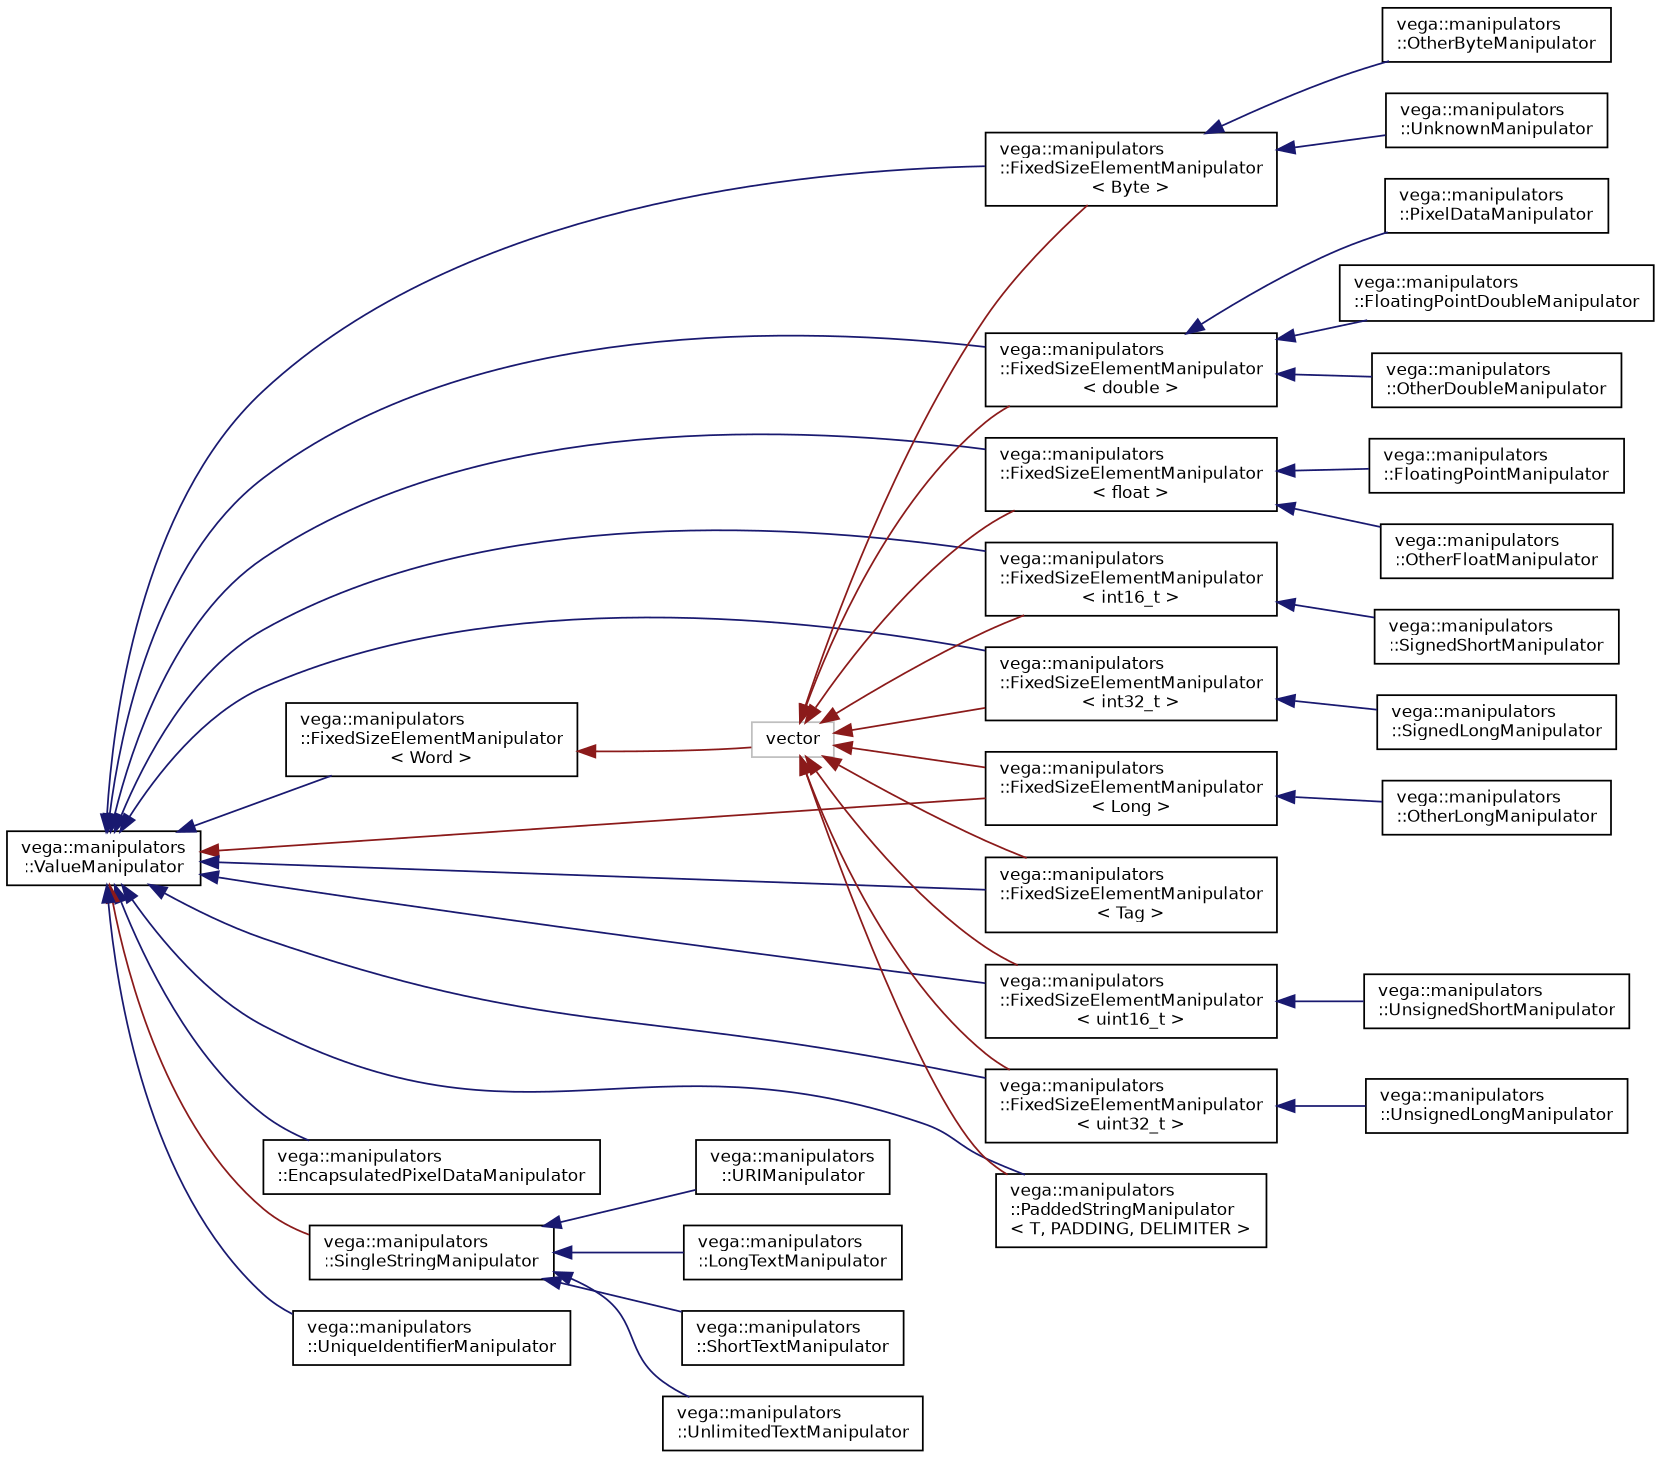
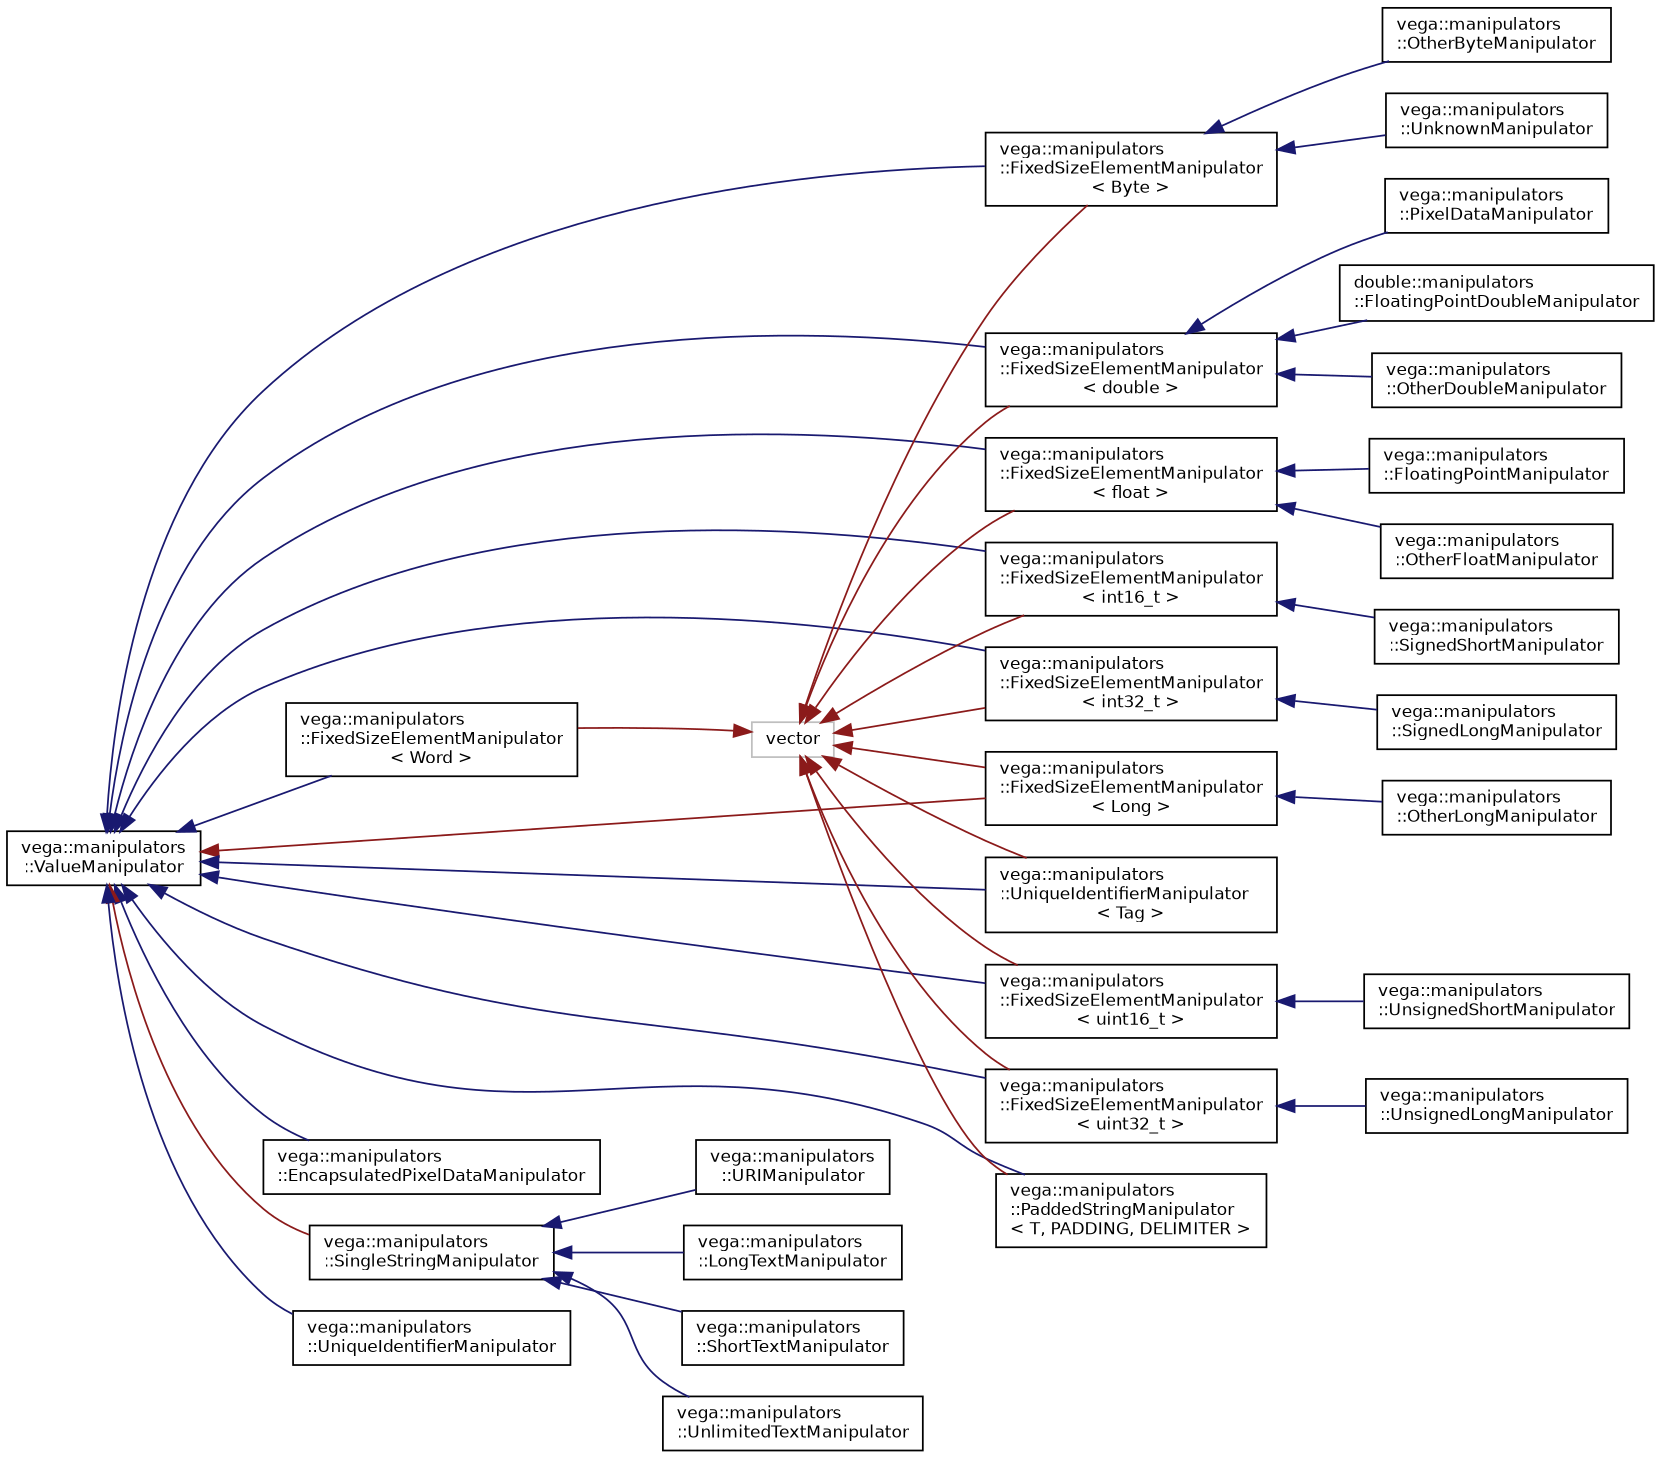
(1497, 293) -> (1497, 293)
(674, 751) -> (656, 728)
(1131, 895) -> (1131, 895)
